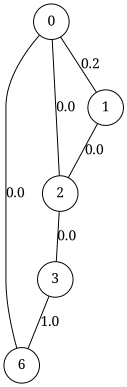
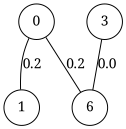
(15, 194) -> (76, 65)
(60, 194) -> none
(50, 322) -> (107, 65)
